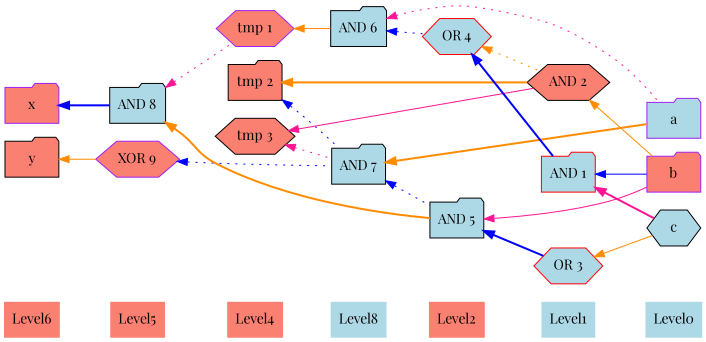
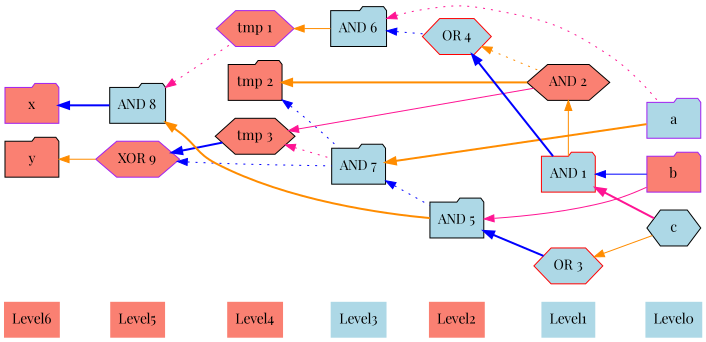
(627, 134) -> (568, 129)
none -> (203, 146)
(359, 320) -> (359, 320)
